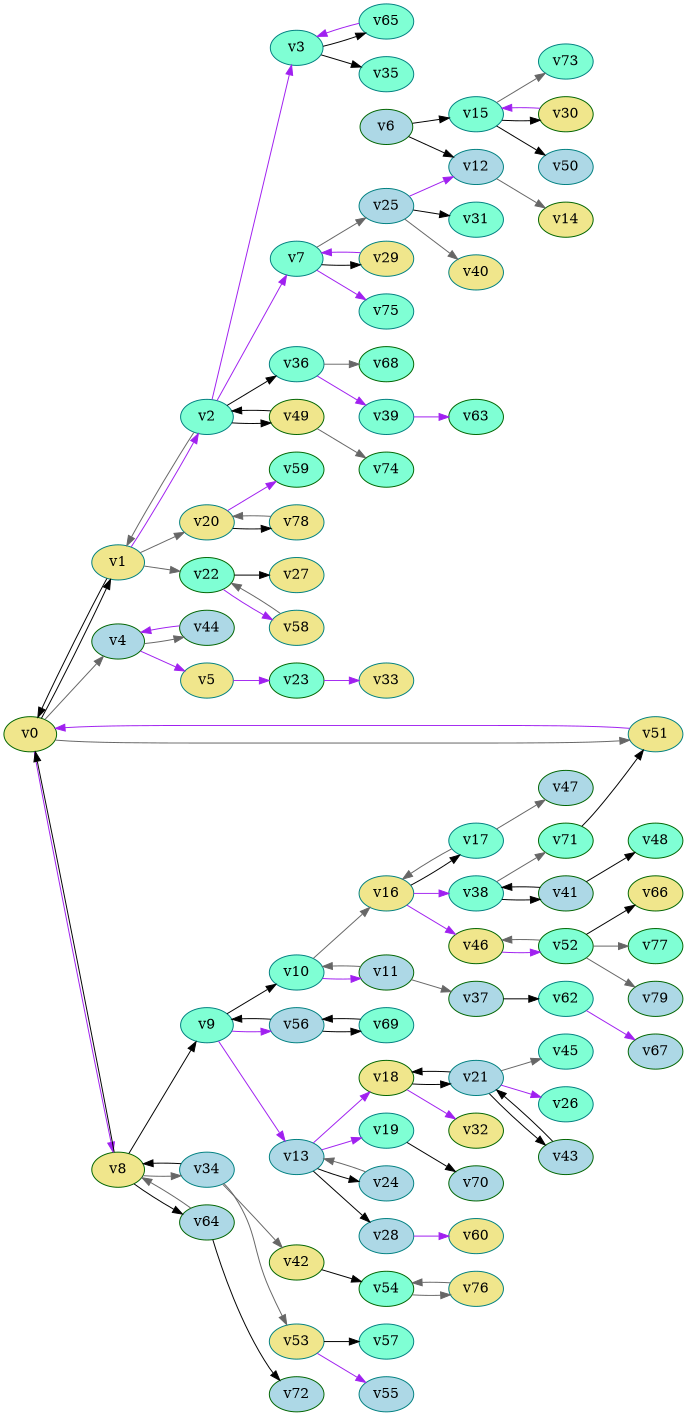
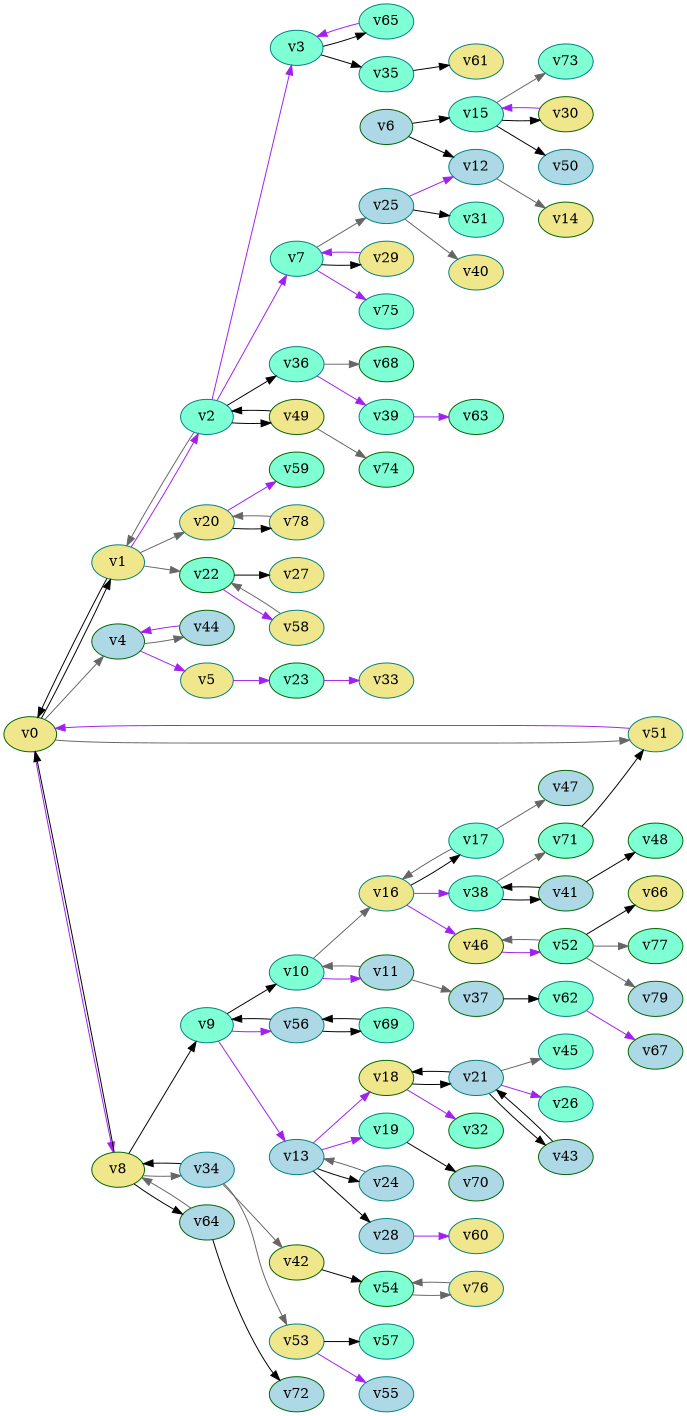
none -> (476, 62)
(476, 1131) -> (476, 1131)
